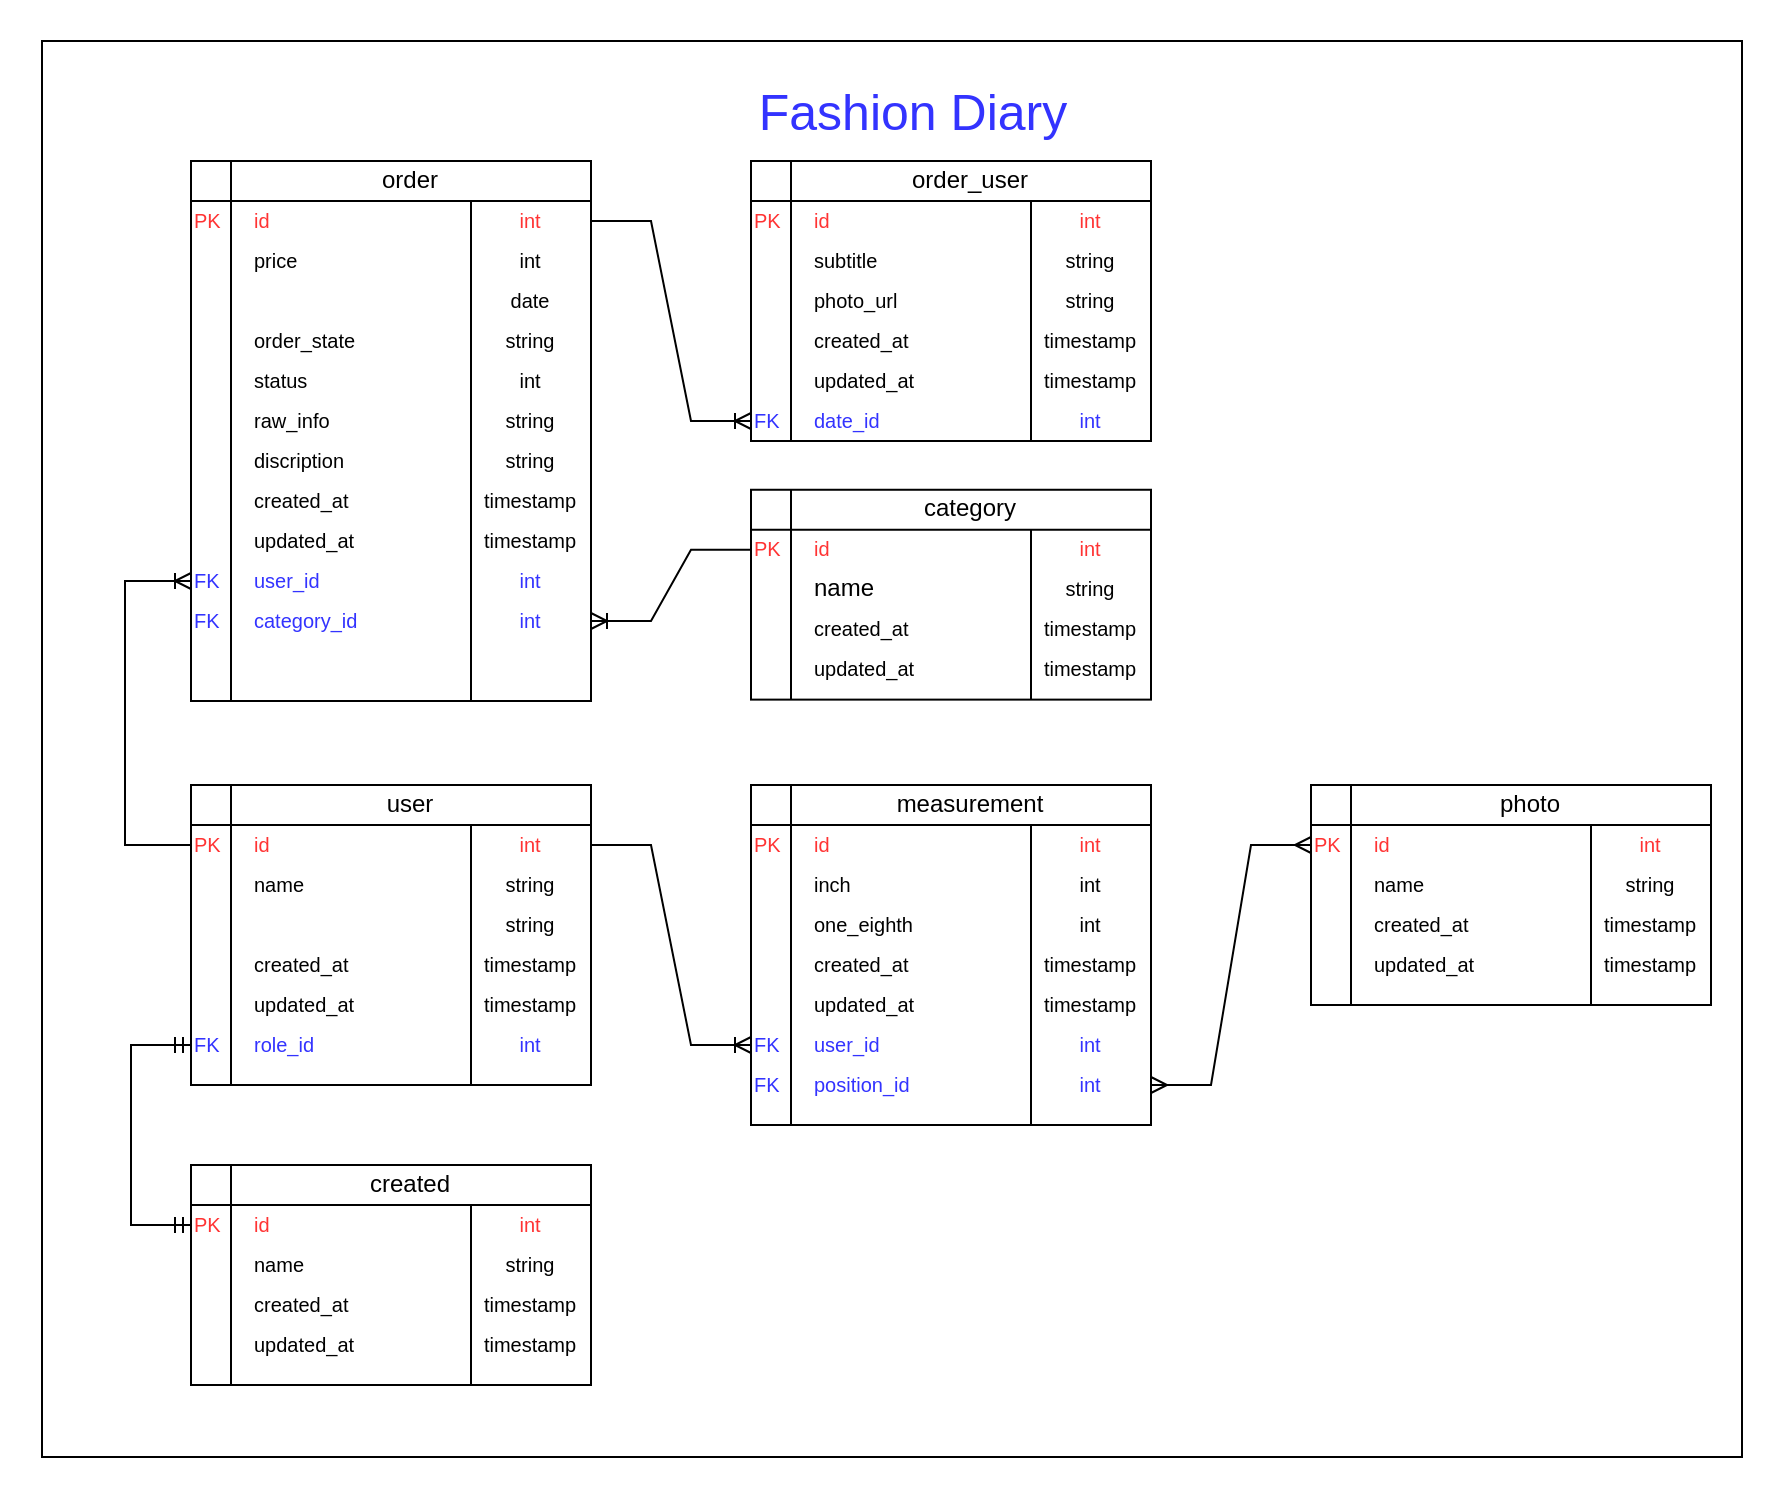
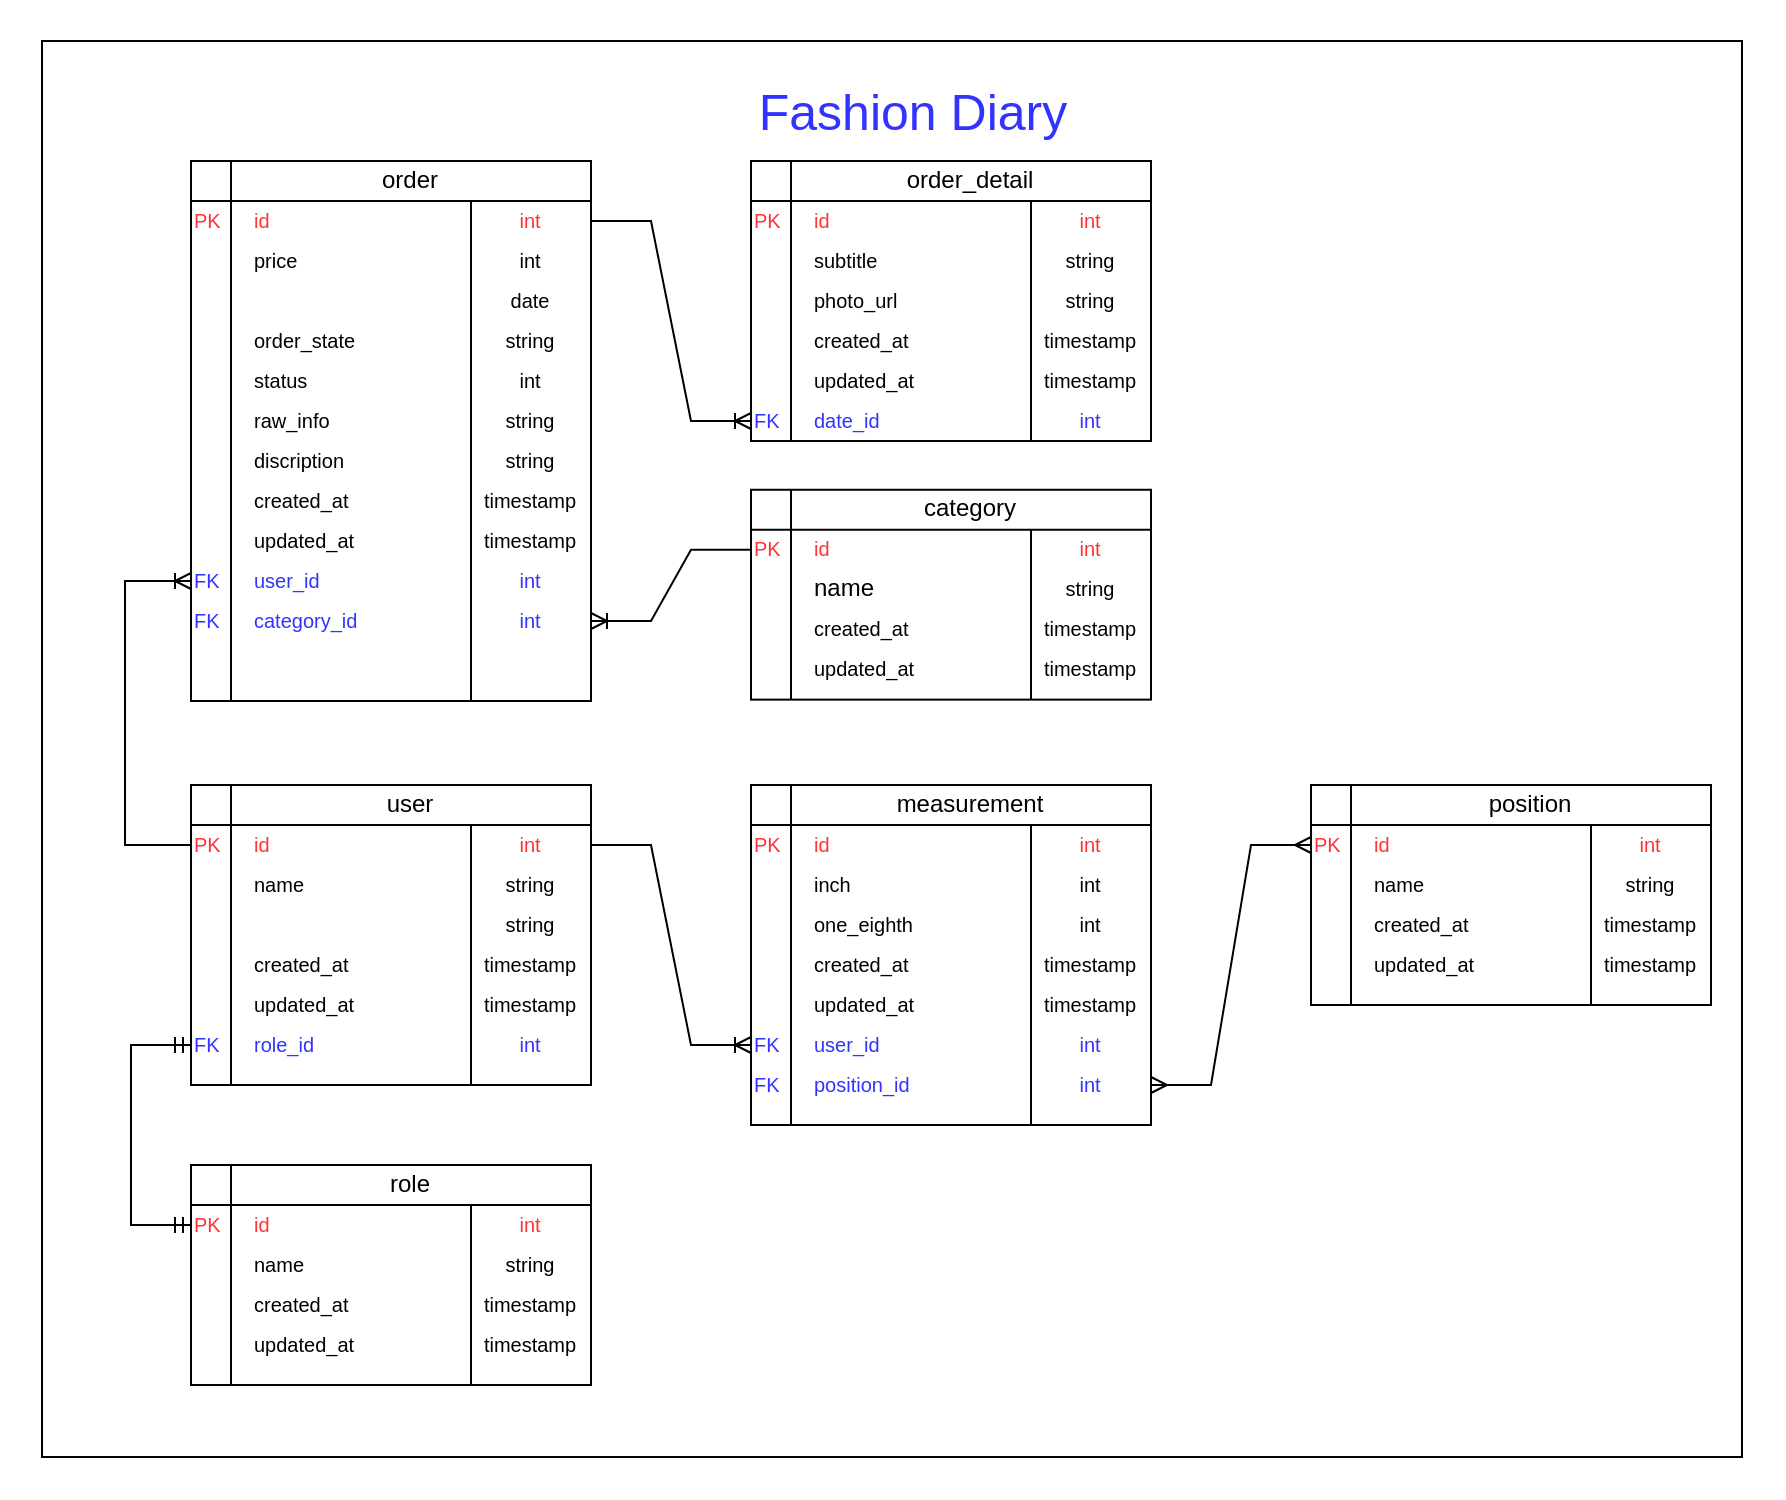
(971, 181) -> (971, 181)
(1531, 805) -> (1531, 805)
(411, 1185) -> (411, 1185)
